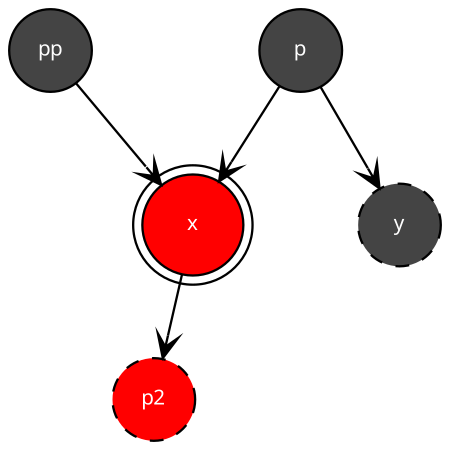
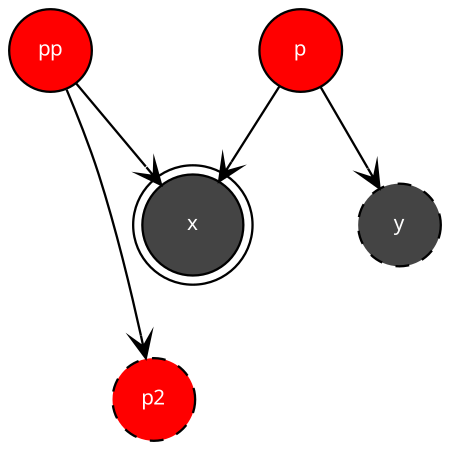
(51, 51) -> (51, 51)
(301, 51) -> (301, 51)
(193, 225) -> (193, 225)
(175, 305) -> (110, 211)
